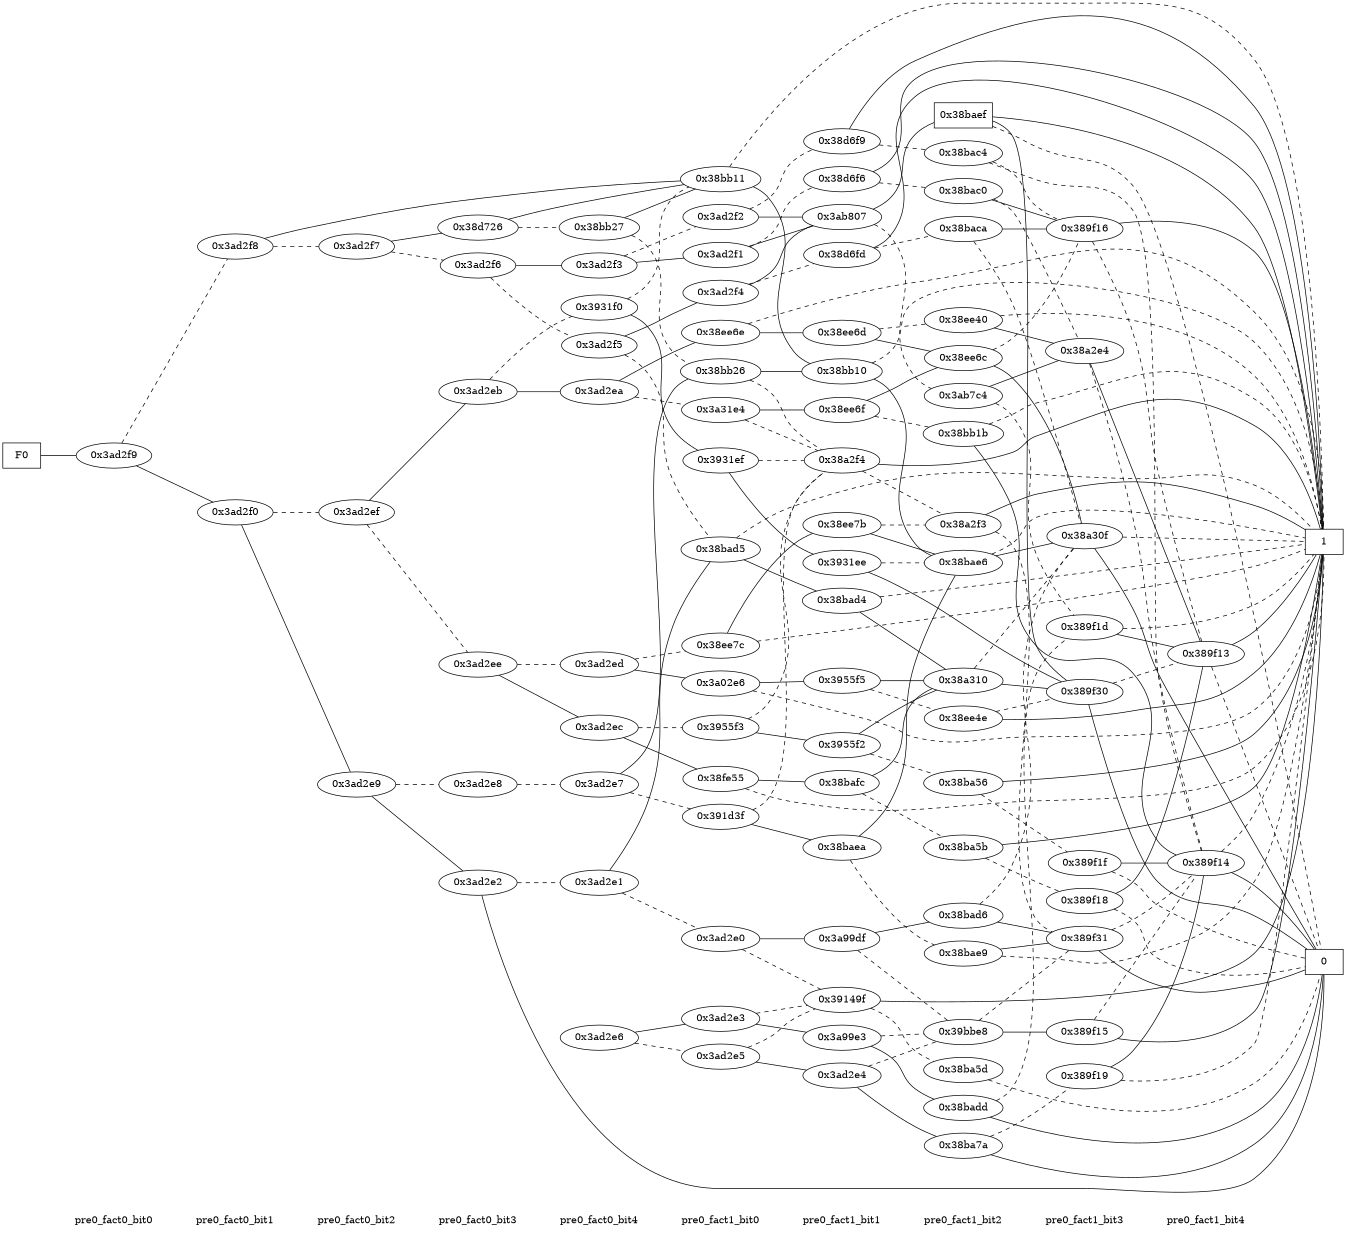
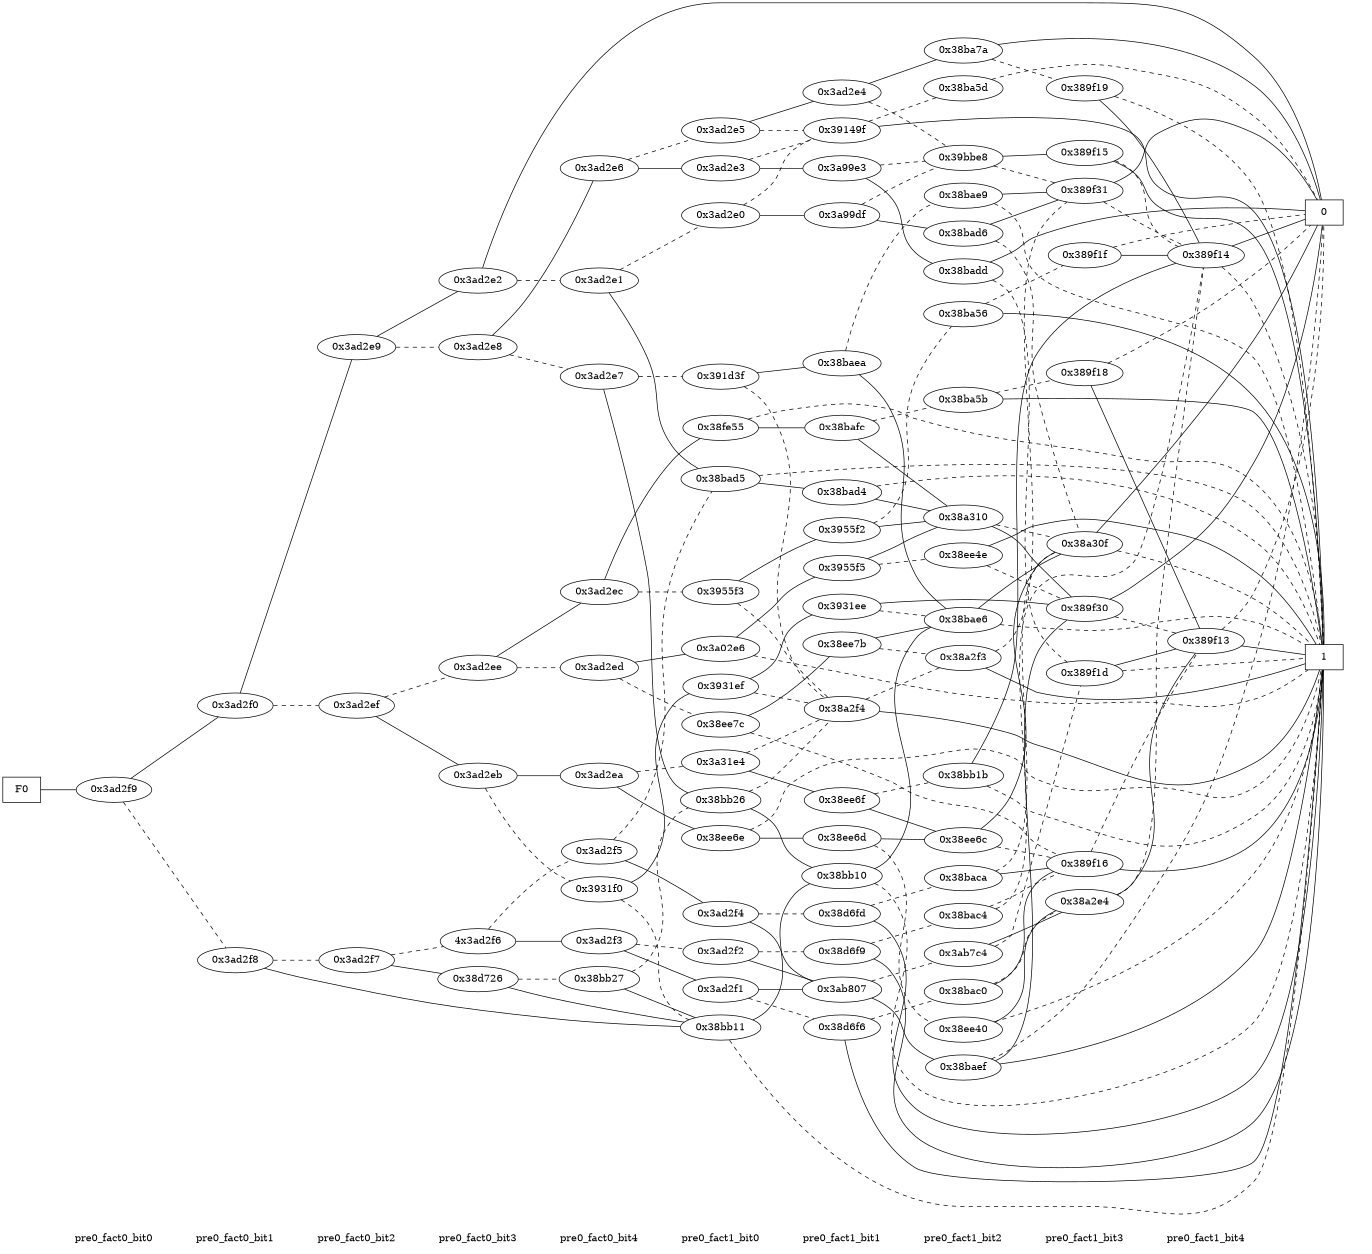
(963, 115) -> (963, 1068)
none -> (550, 263)
(478, 265) -> (478, 941)
(1047, 602) -> (915, 794)
